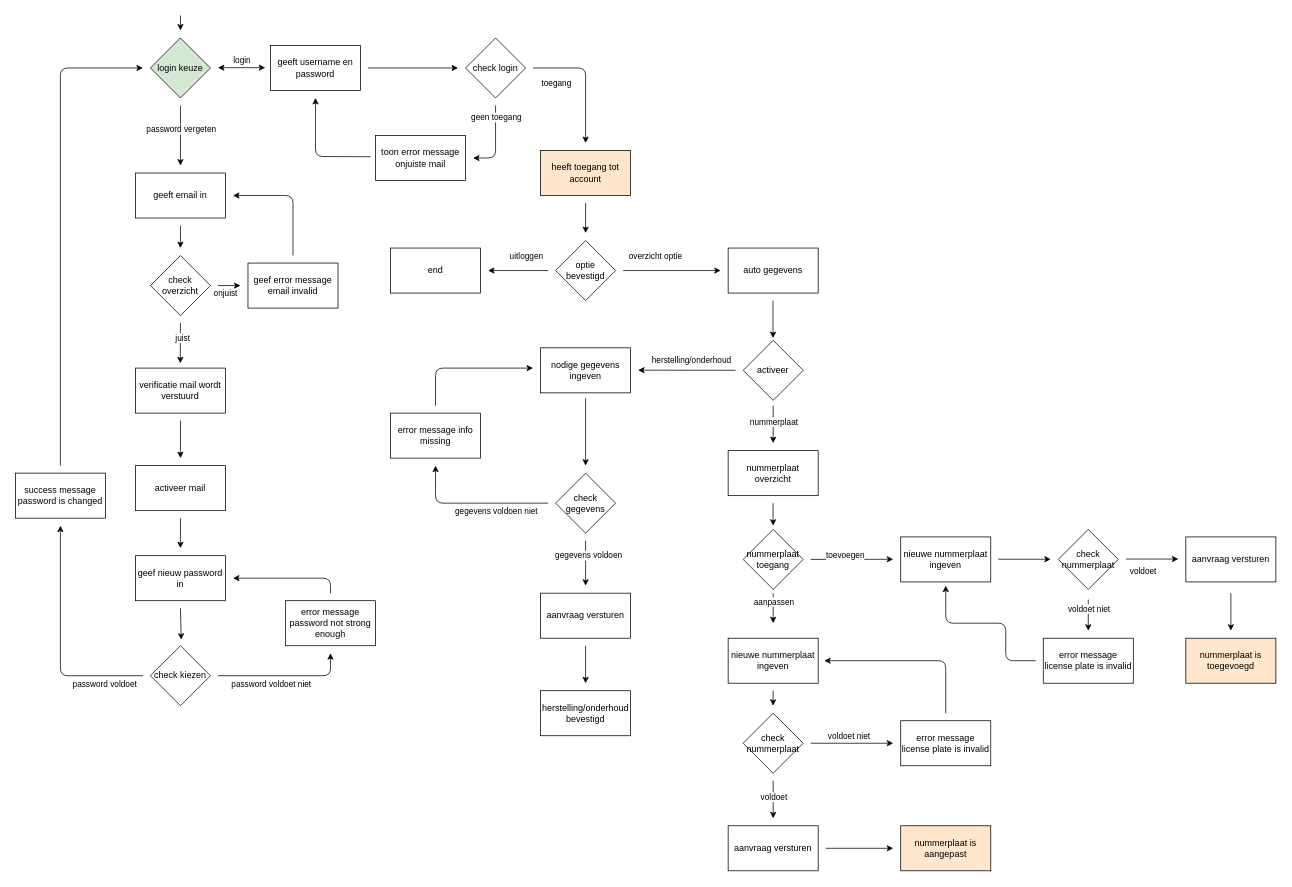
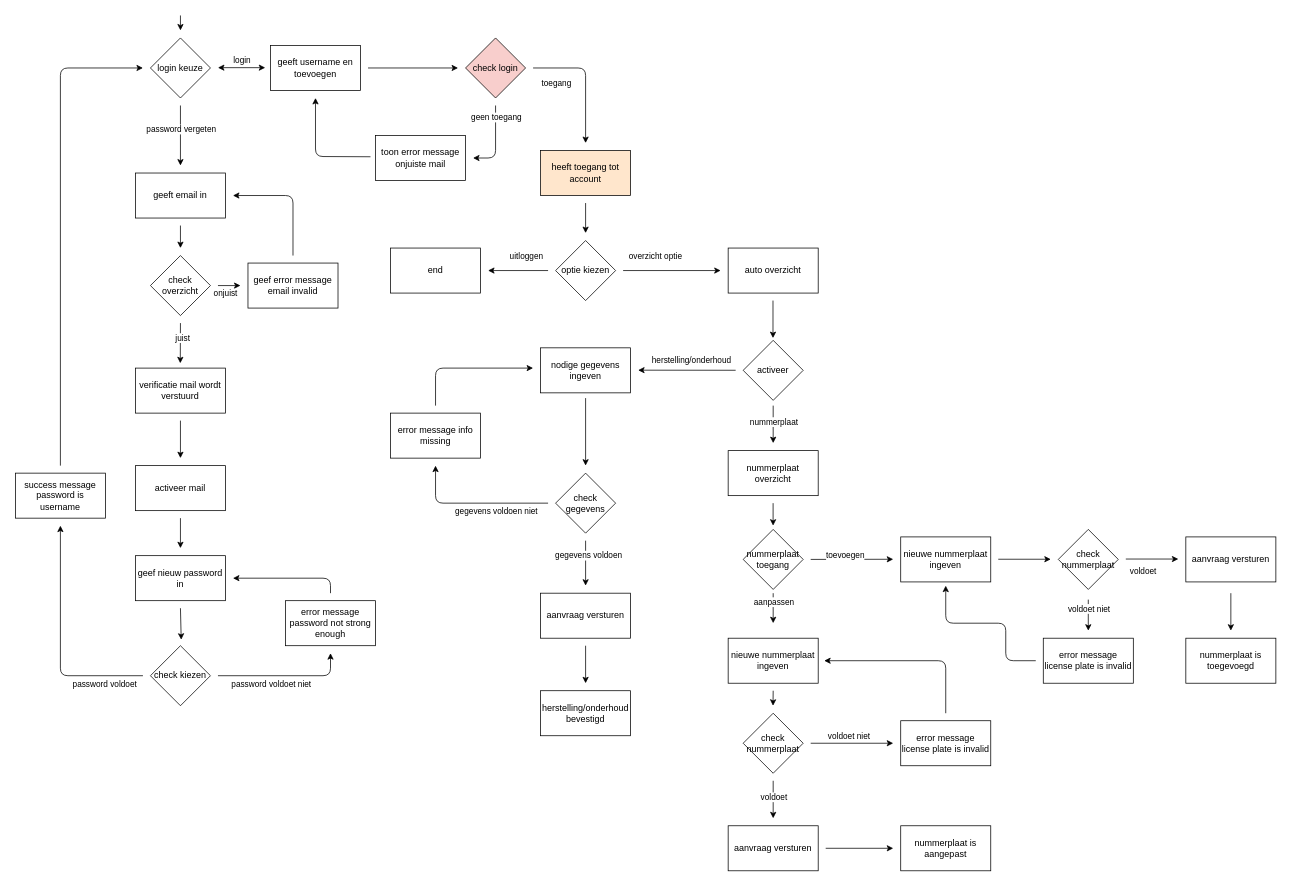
(180, 68) -> (180, 68)
(315, 68) -> (315, 68)
(495, 68) -> (495, 68)
(585, 270) -> (585, 270)
(773, 270) -> (773, 270)
(60, 495) -> (60, 495)
(1230, 660) -> (1230, 660)
(945, 848) -> (945, 848)
